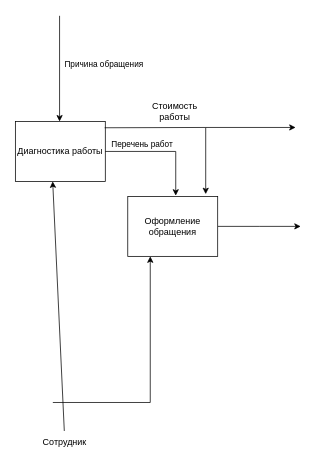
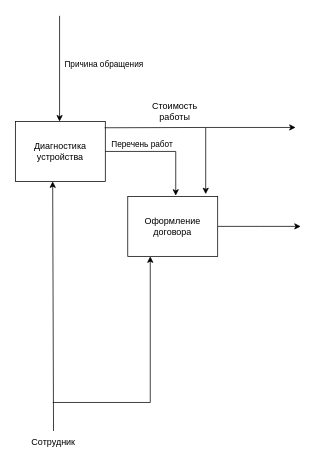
(60, 151) -> (60, 151)
(173, 226) -> (173, 226)
(65, 442) -> (54, 442)
